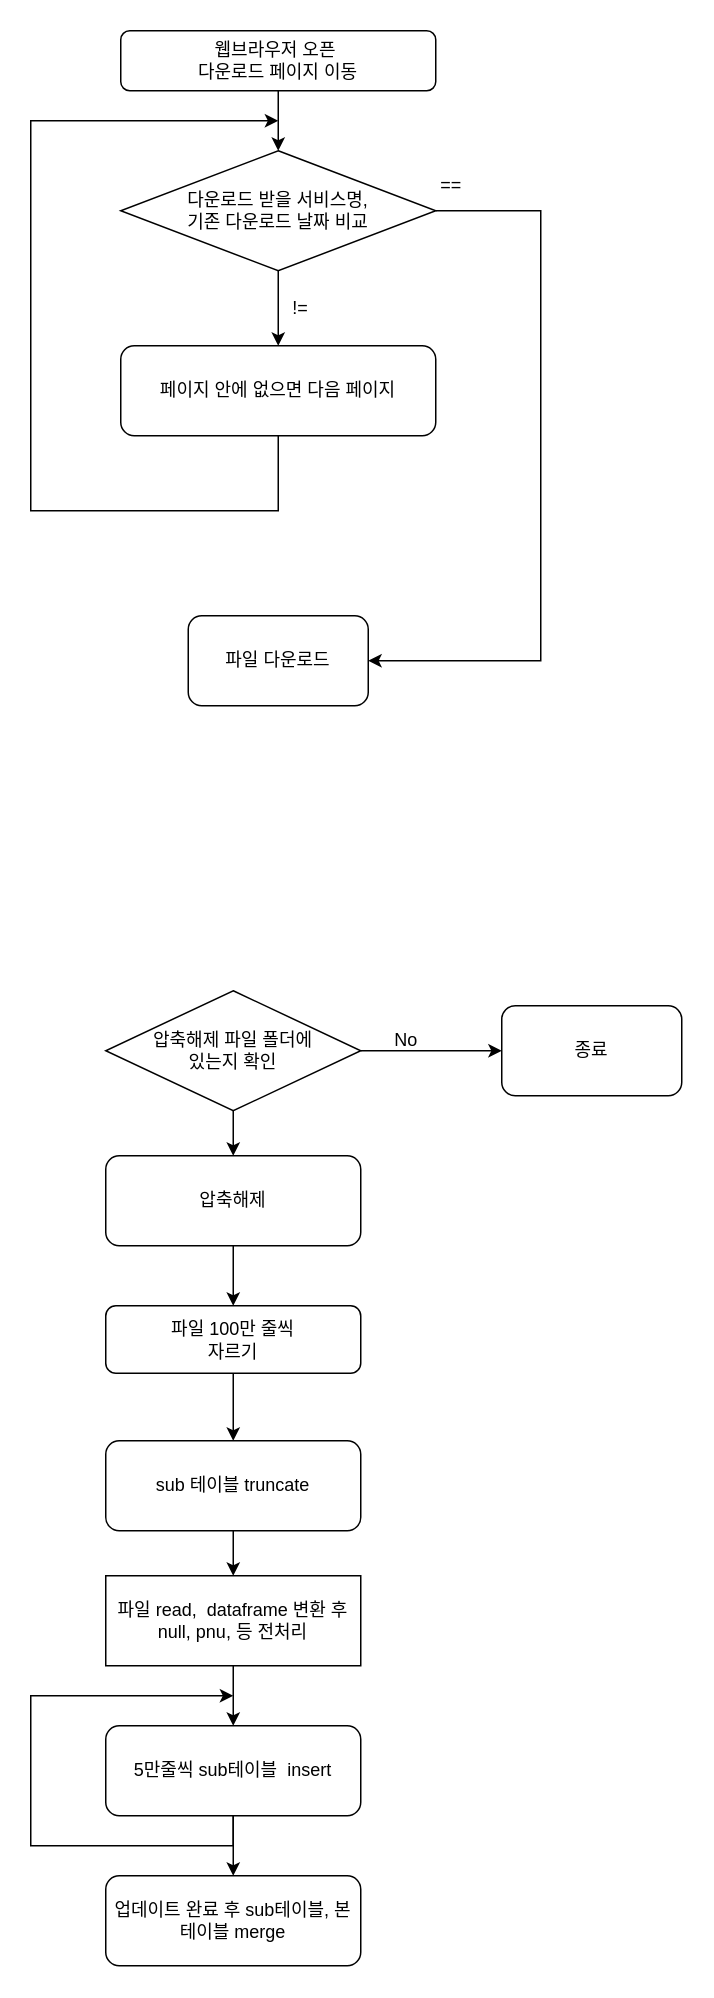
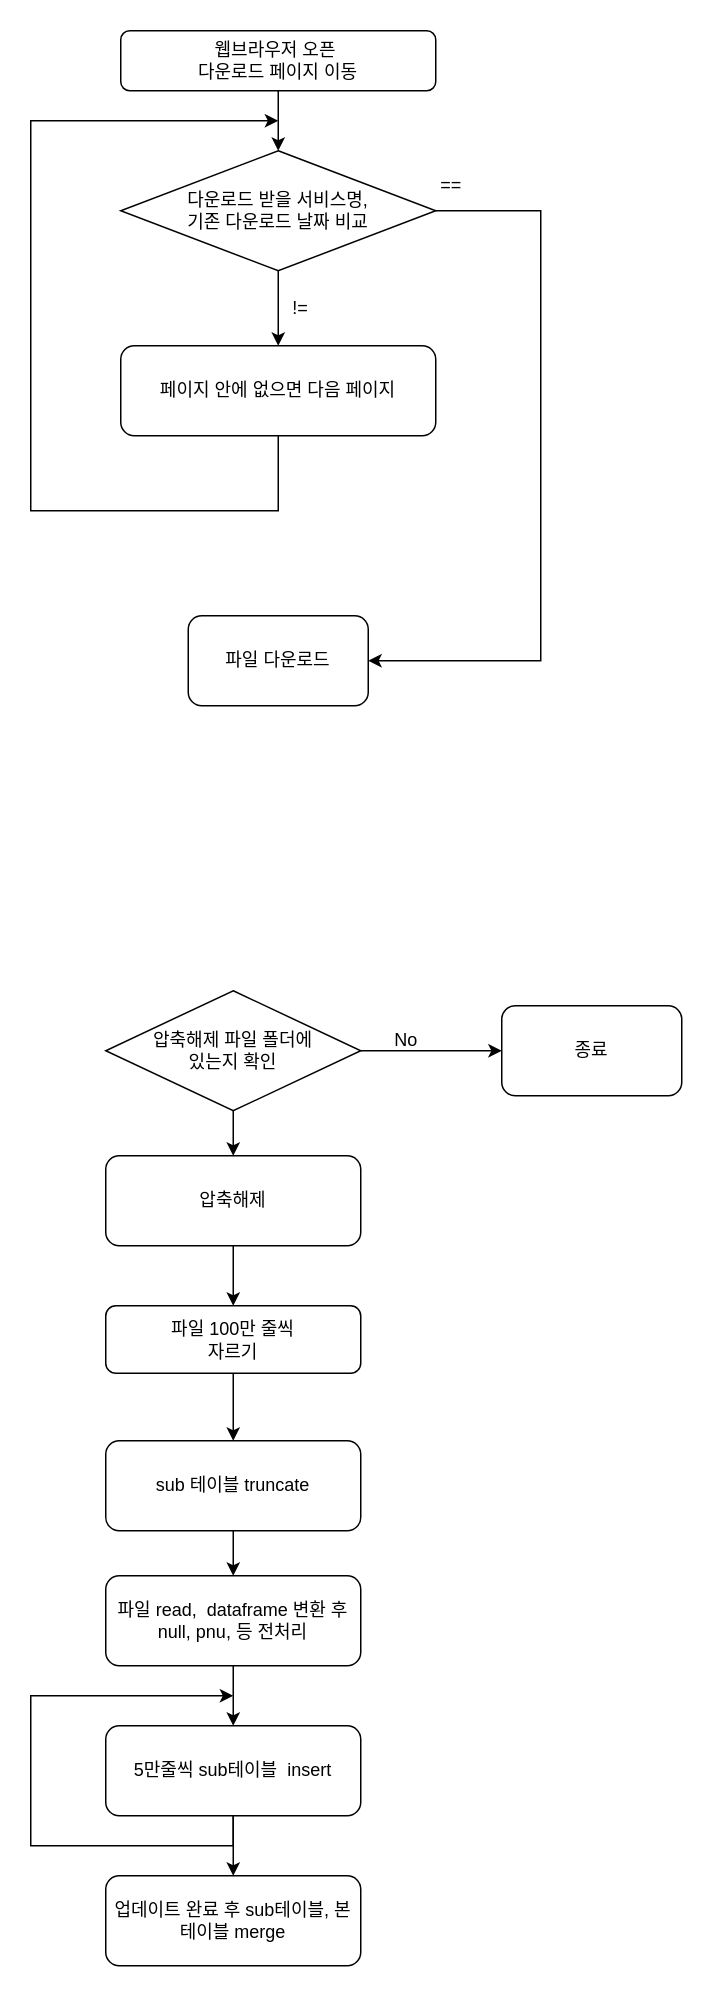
(233, 1621) -> (233, 1621)
